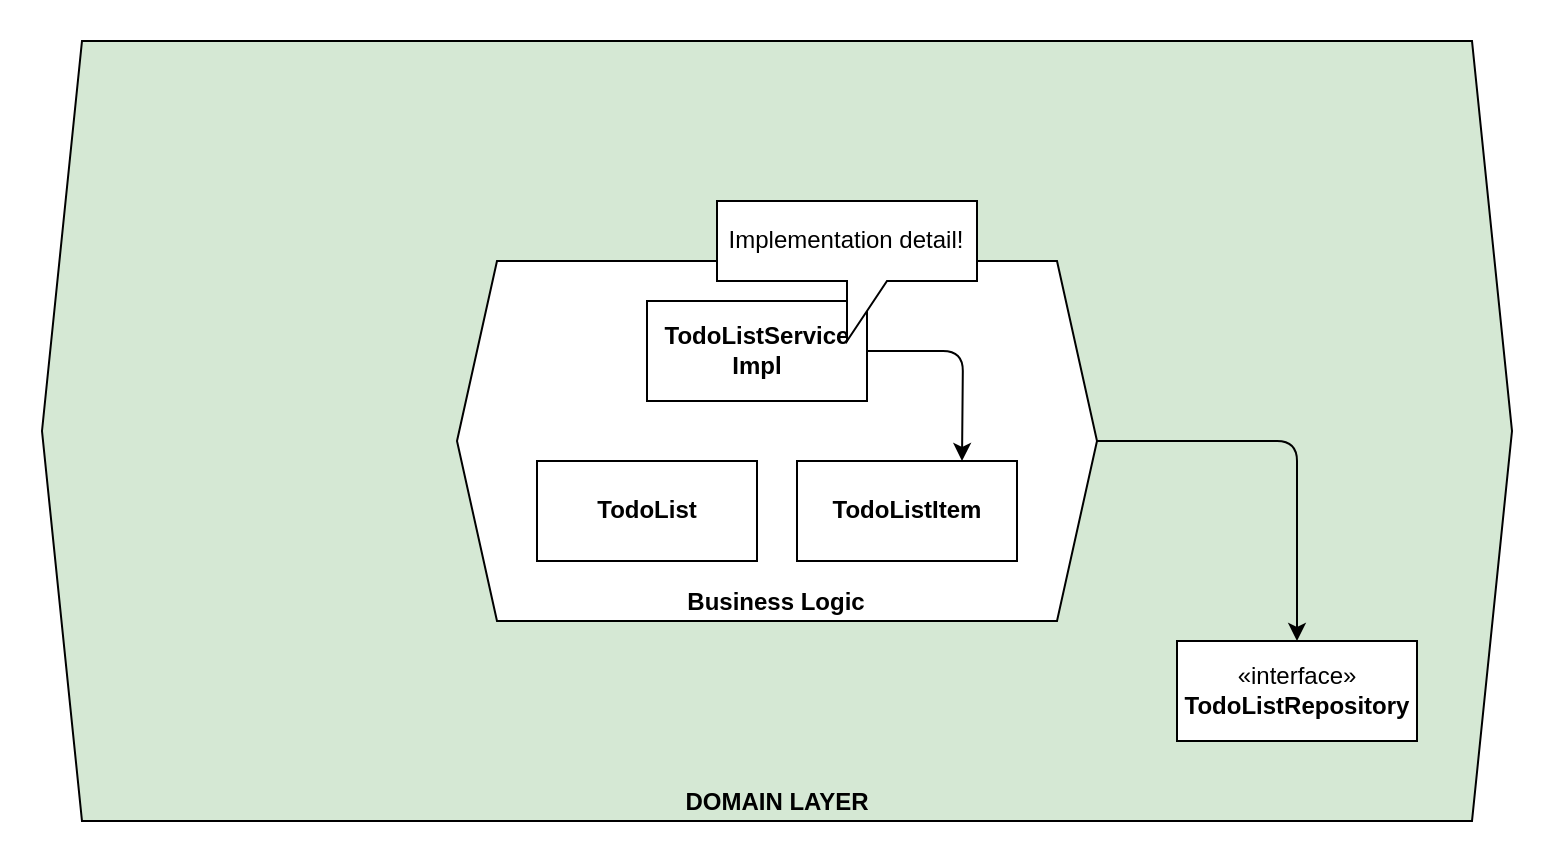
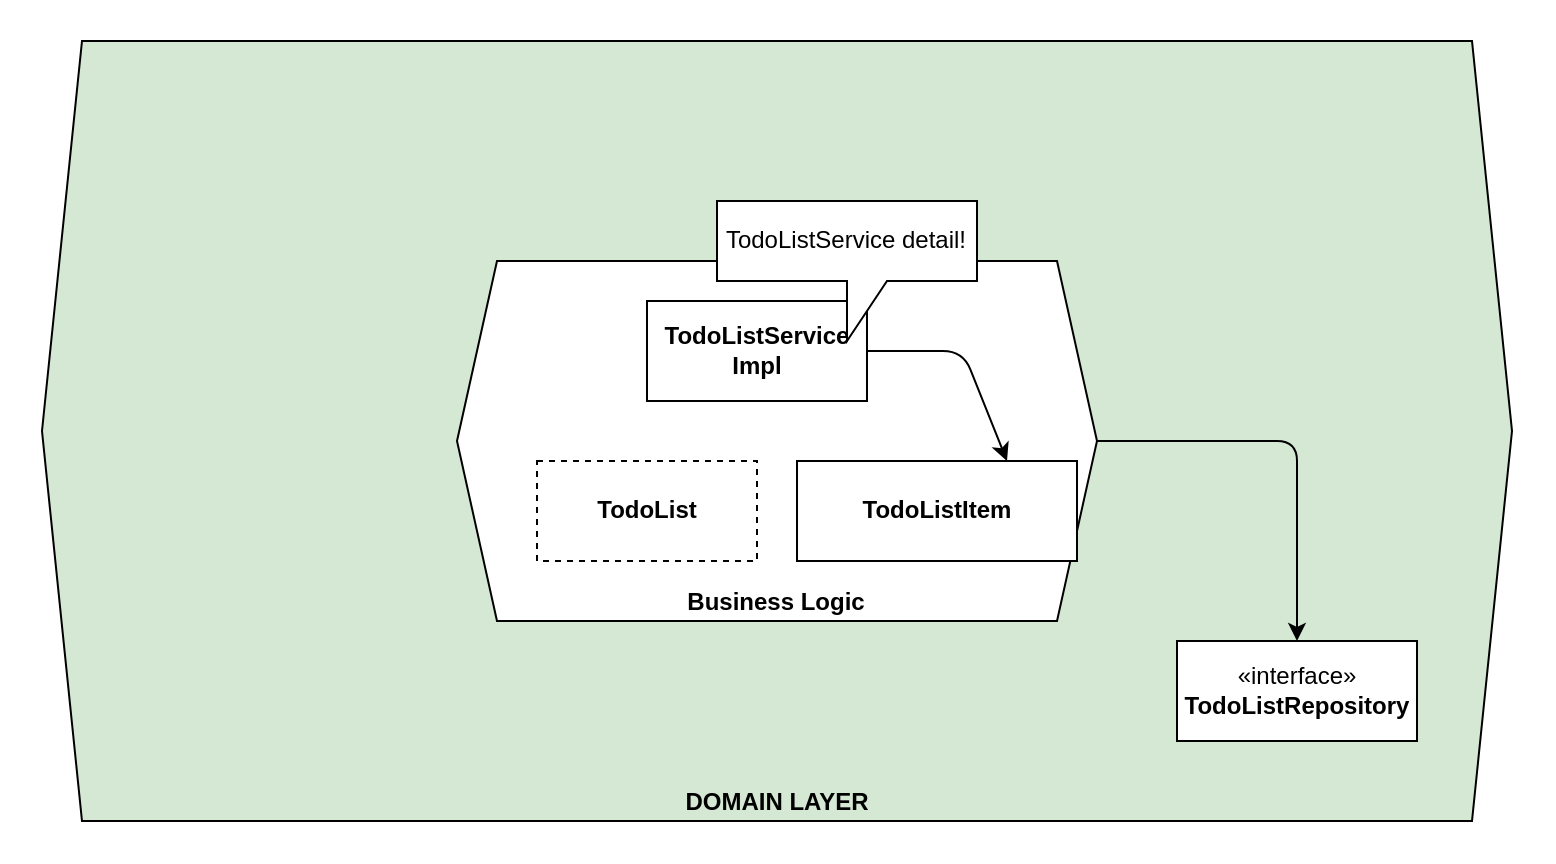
(847, 241) -> (847, 241)
(647, 511) -> (647, 511)
(907, 511) -> (937, 511)
